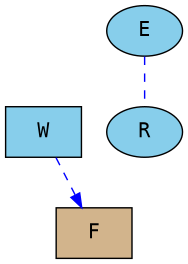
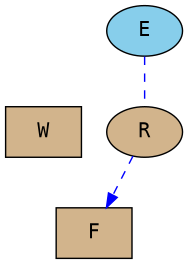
(44, 132) -> (44, 132)
(145, 132) -> (145, 132)
(66, 176) -> (123, 175)
